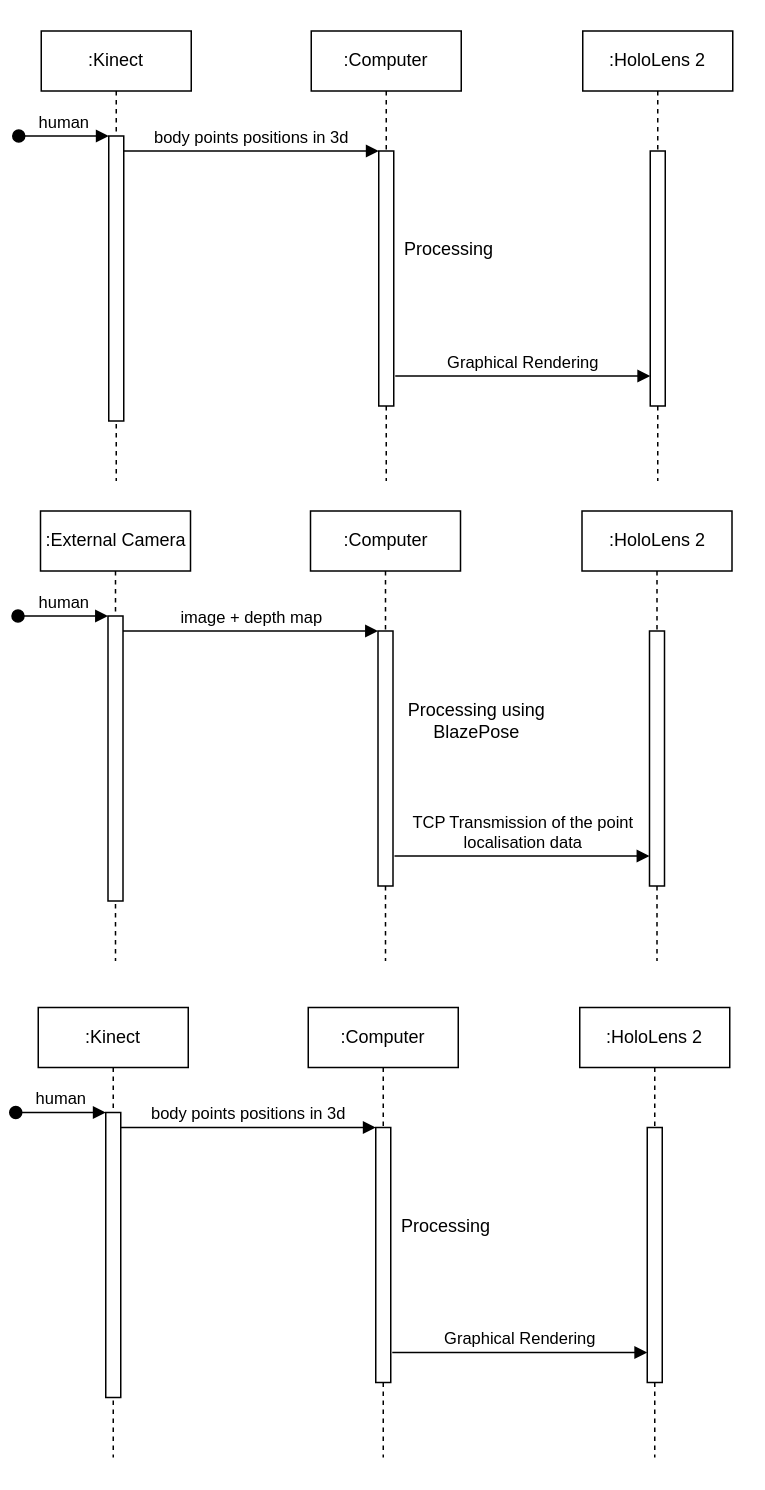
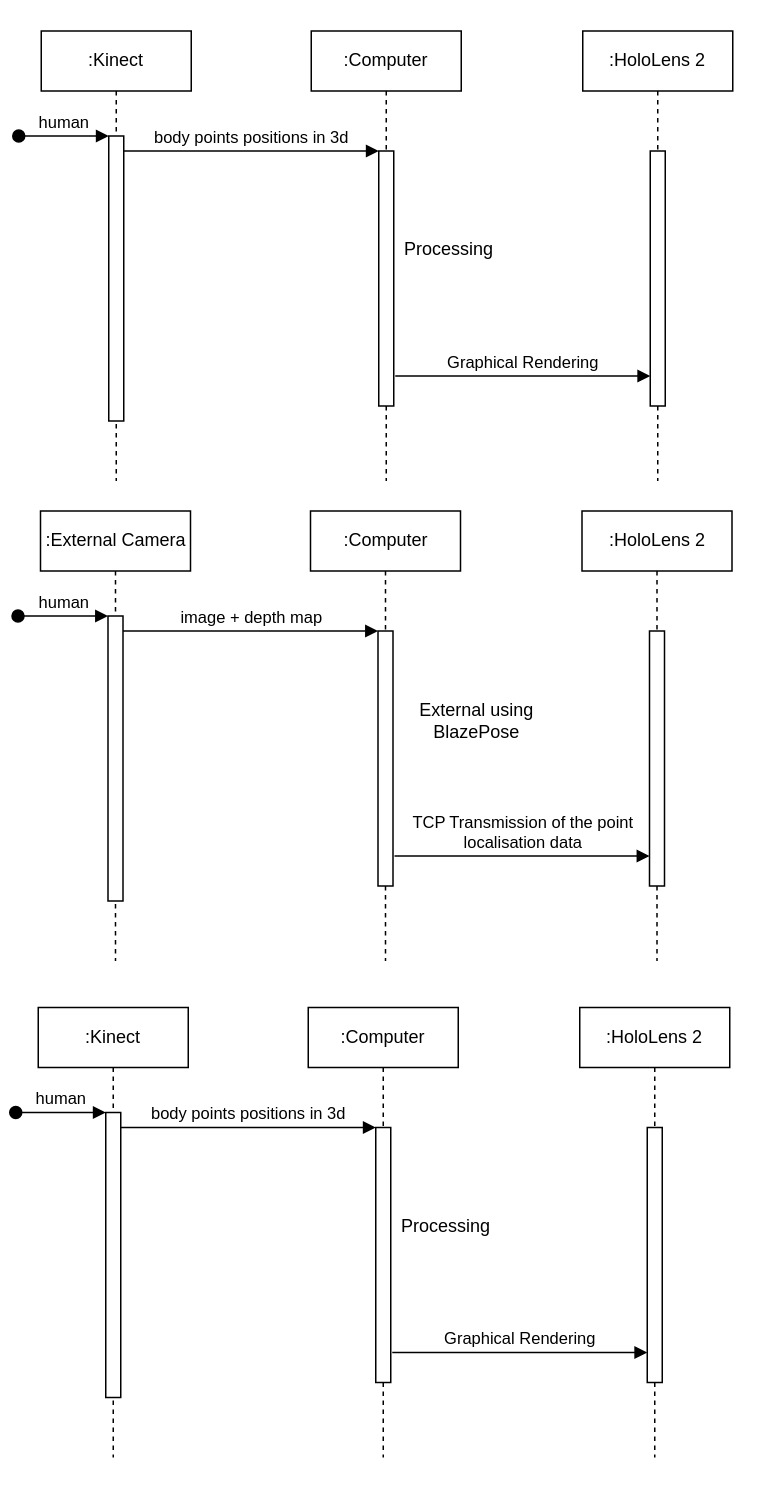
(477, 721) -> (477, 721)
